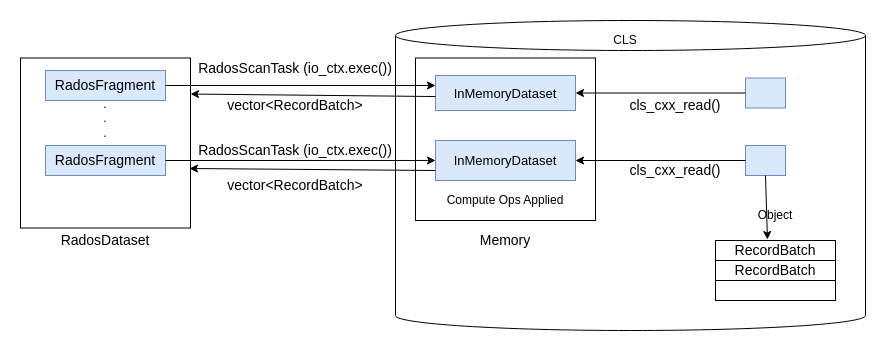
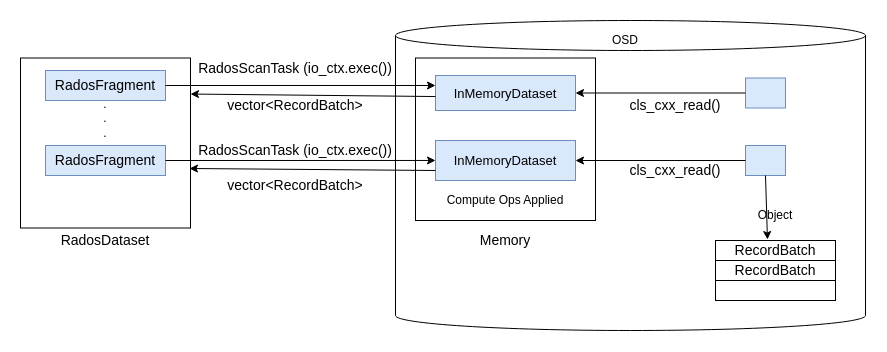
(626, 41) -> (626, 41)
